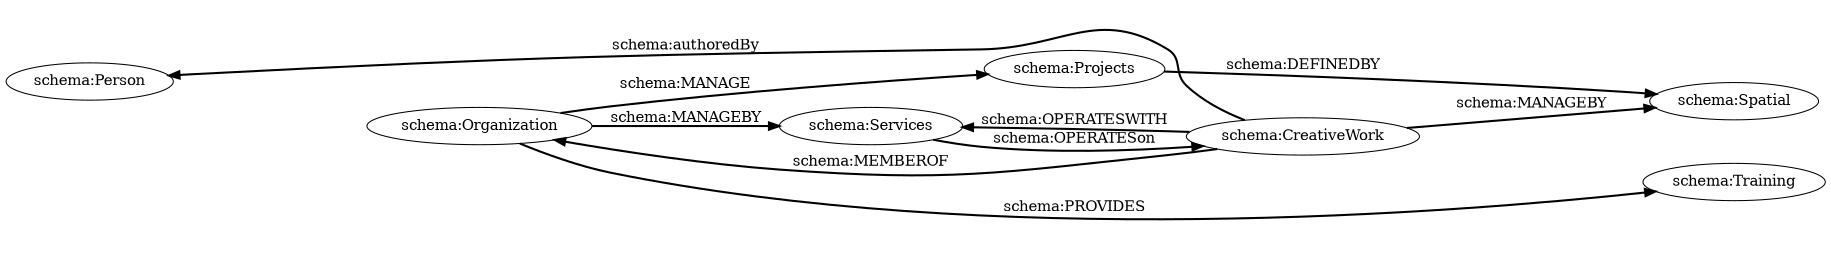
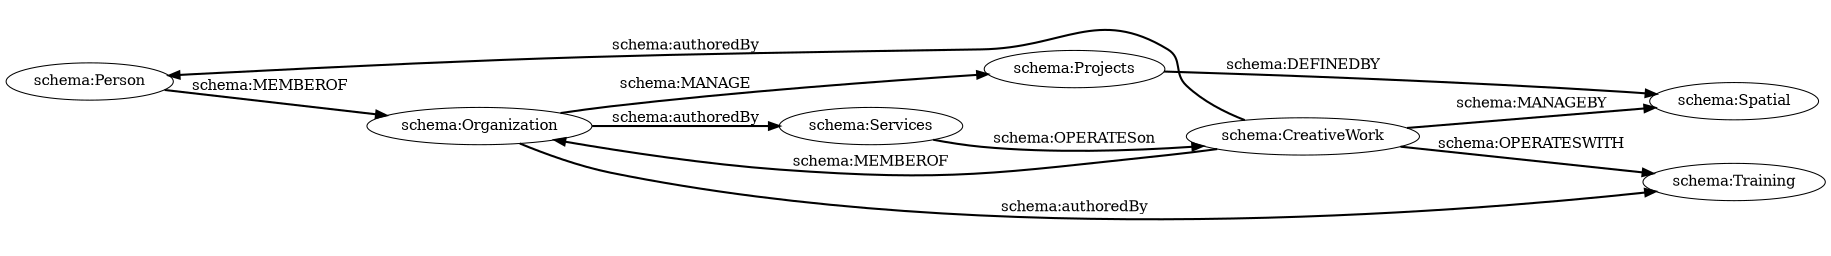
none -> (270, 102)
(686, 118) -> (686, 118)
(1081, 129) -> (1521, 160)
(1075, 207) -> (1075, 207)
